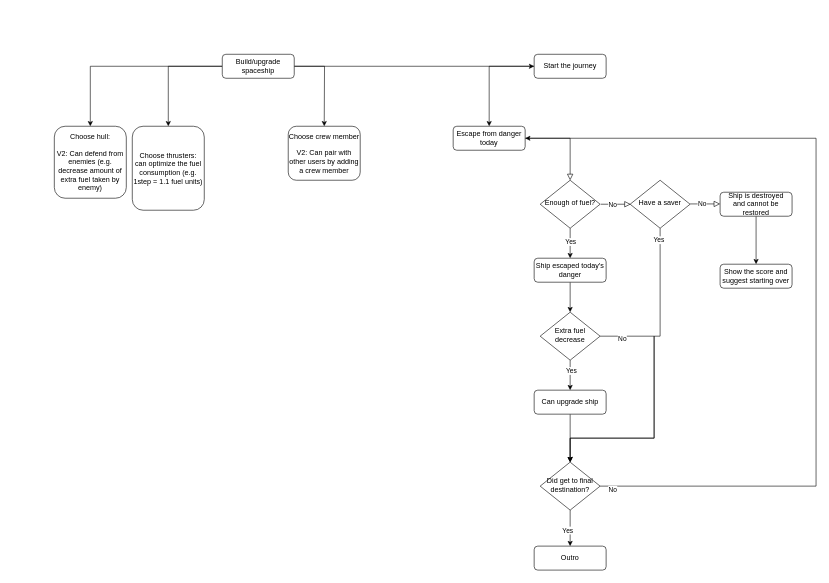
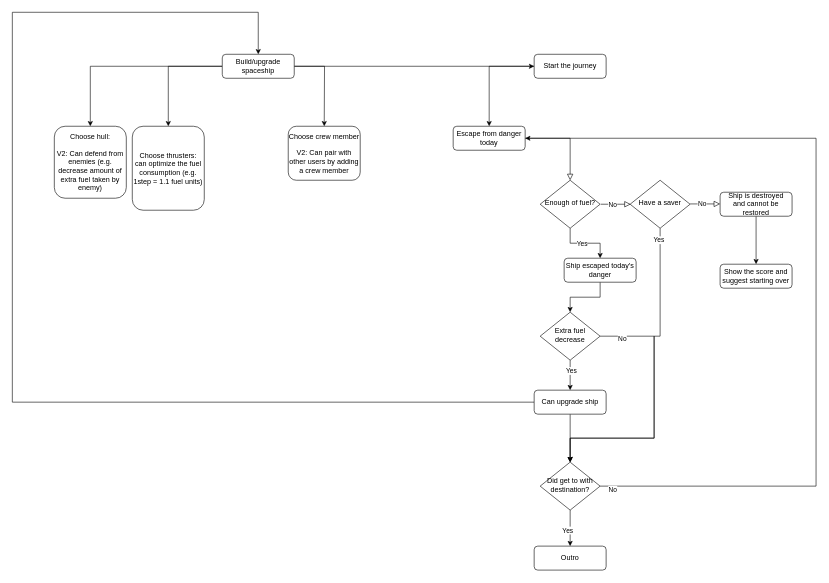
(570, 270) -> (600, 270)
none -> (12, 402)
(570, 485) -> (570, 485)
